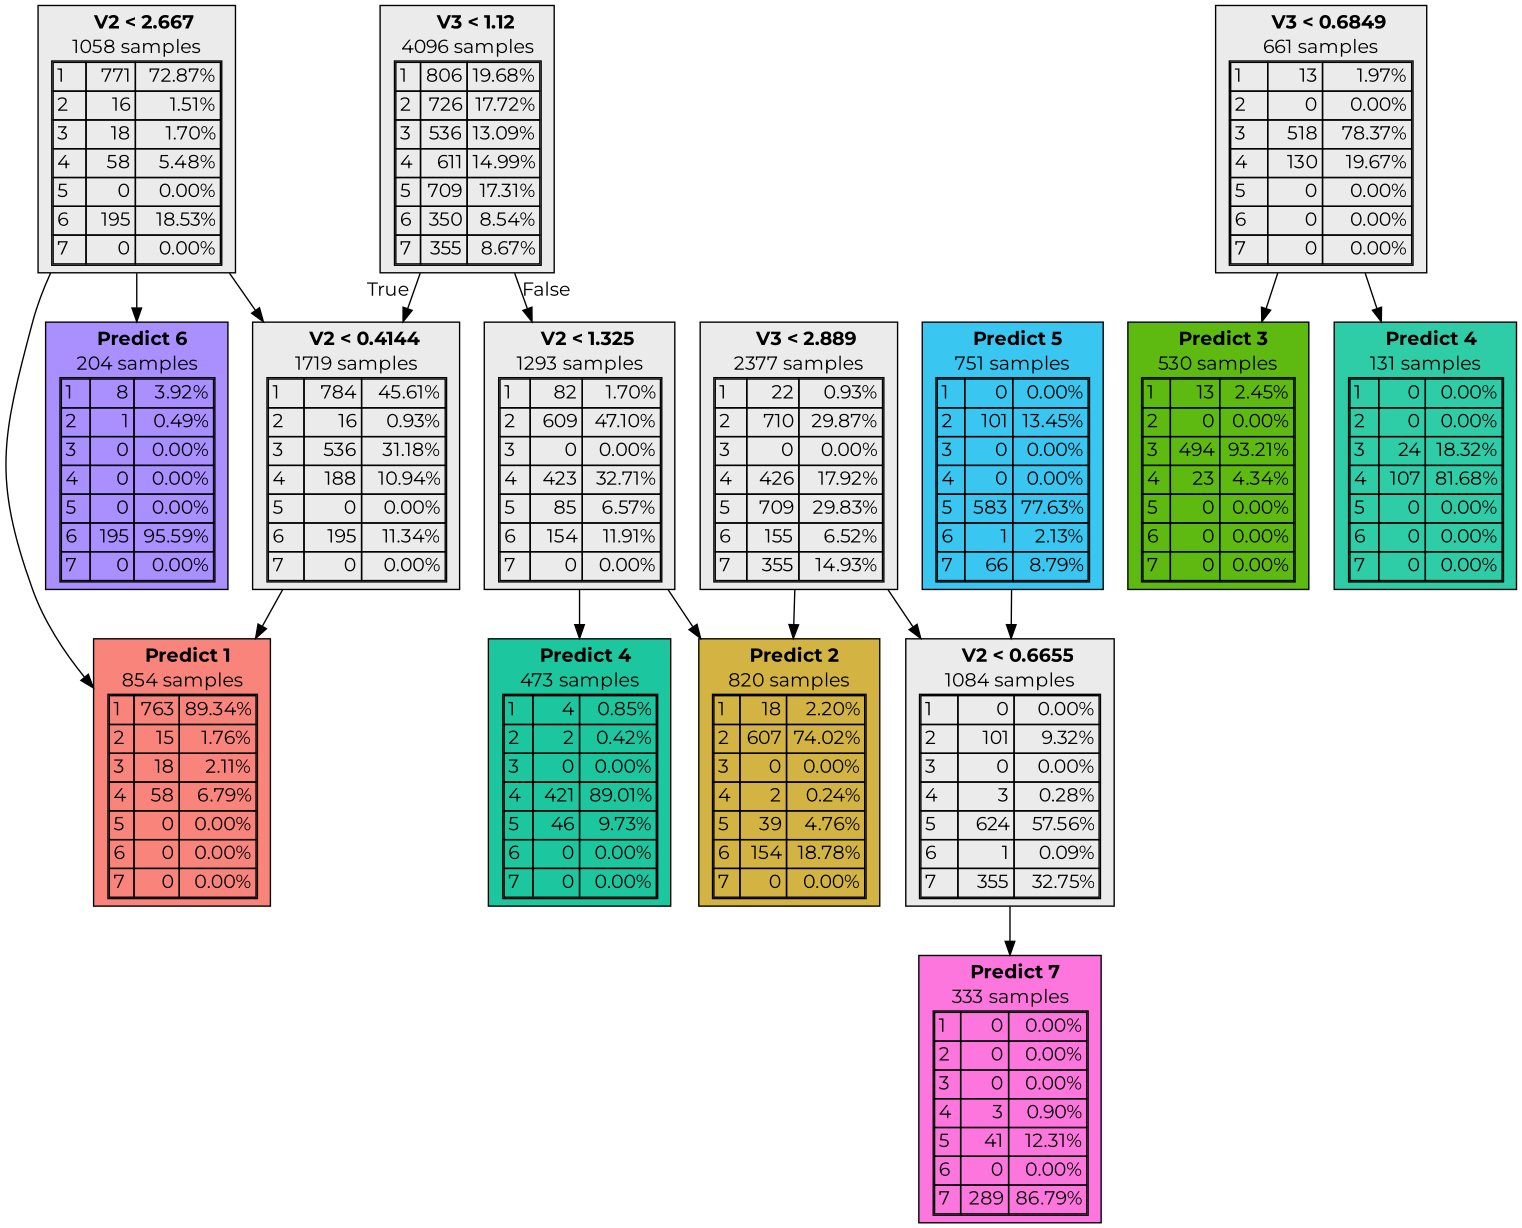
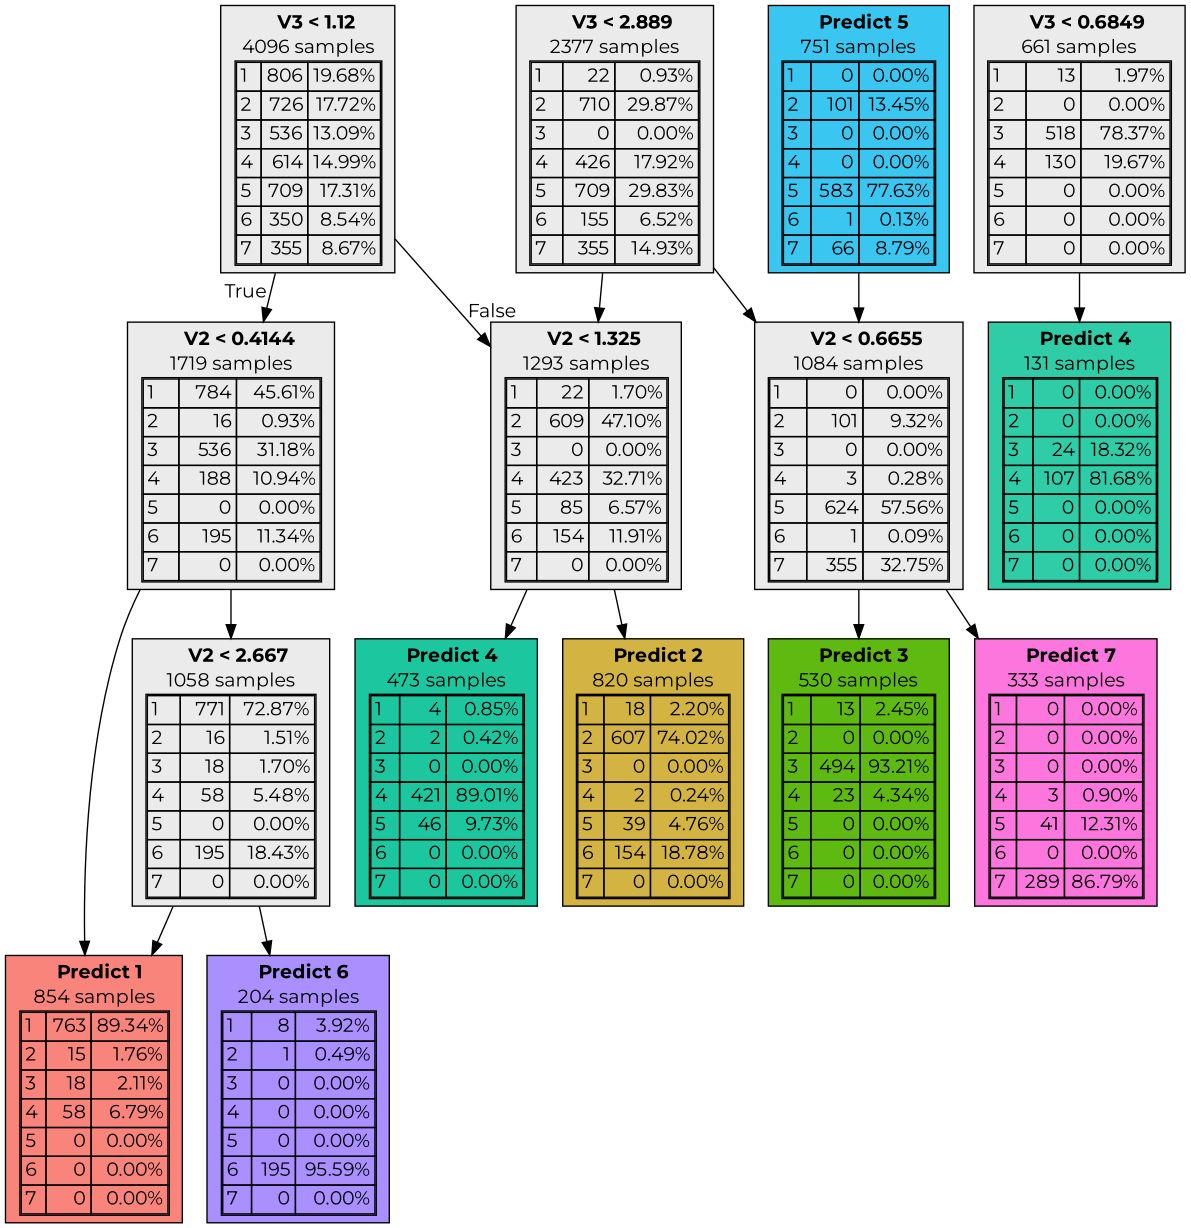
(450, 162) -> (288, 162)
(186, 220) -> (279, 853)
(1272, 291) -> (859, 607)
(242, 292) -> (231, 607)
(566, 393) -> (573, 393)
(1059, 537) -> (905, 220)
(794, 607) -> (601, 290)
